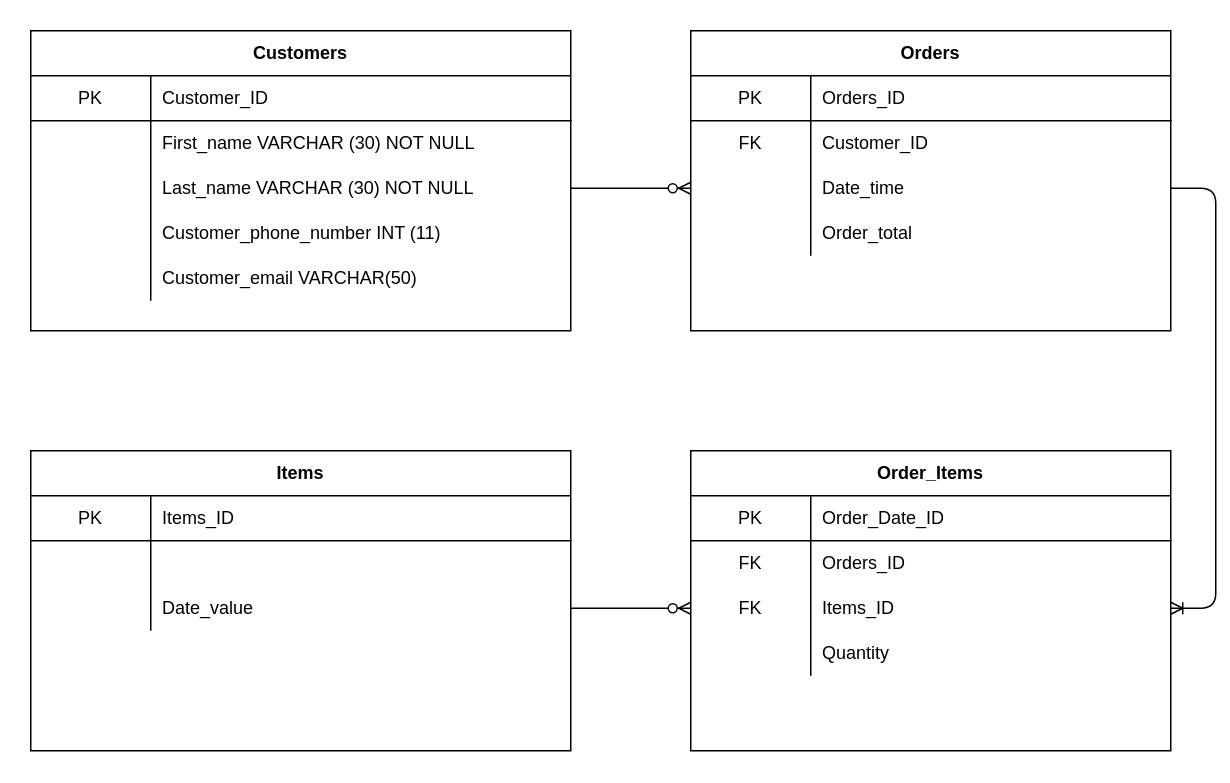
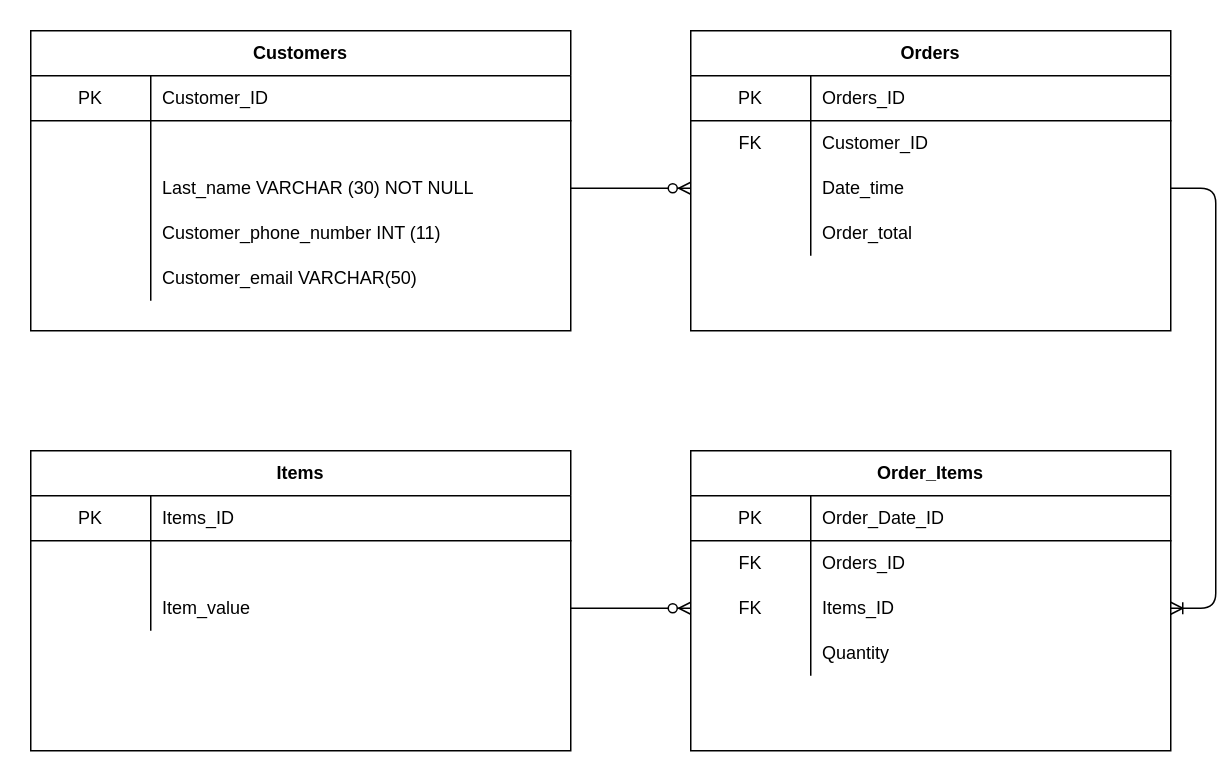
(361, 143) -> none
(211, 608) -> (211, 608)
